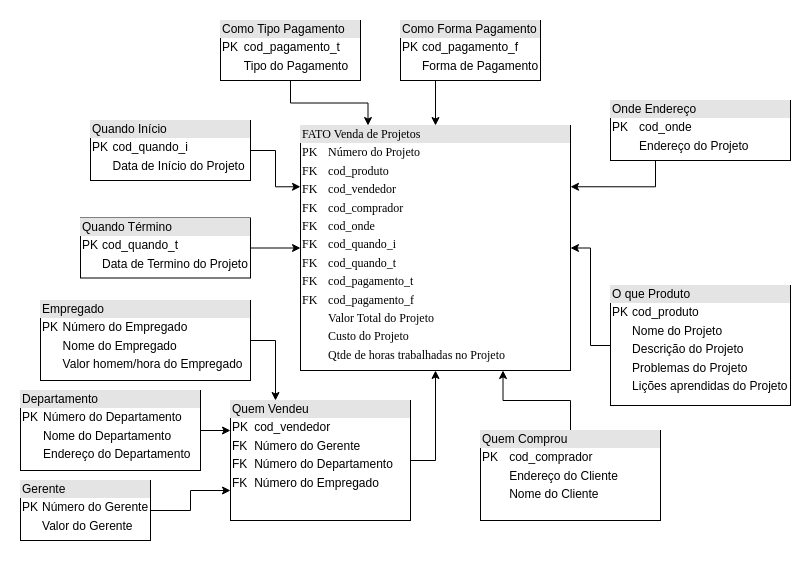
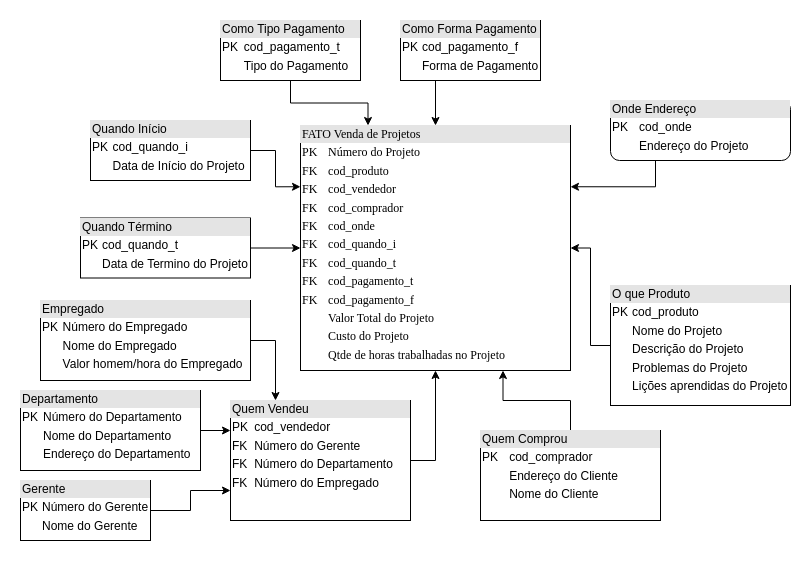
(701, 131) -> (701, 131)
(81, 502) -> (81, 502)
